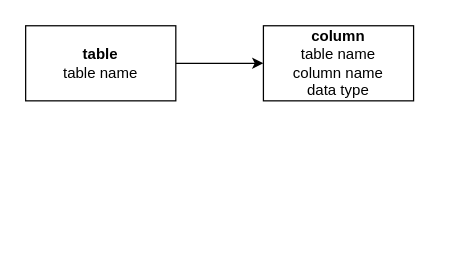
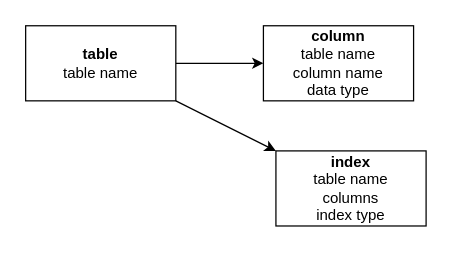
none -> (222, 124)
none -> (351, 188)
